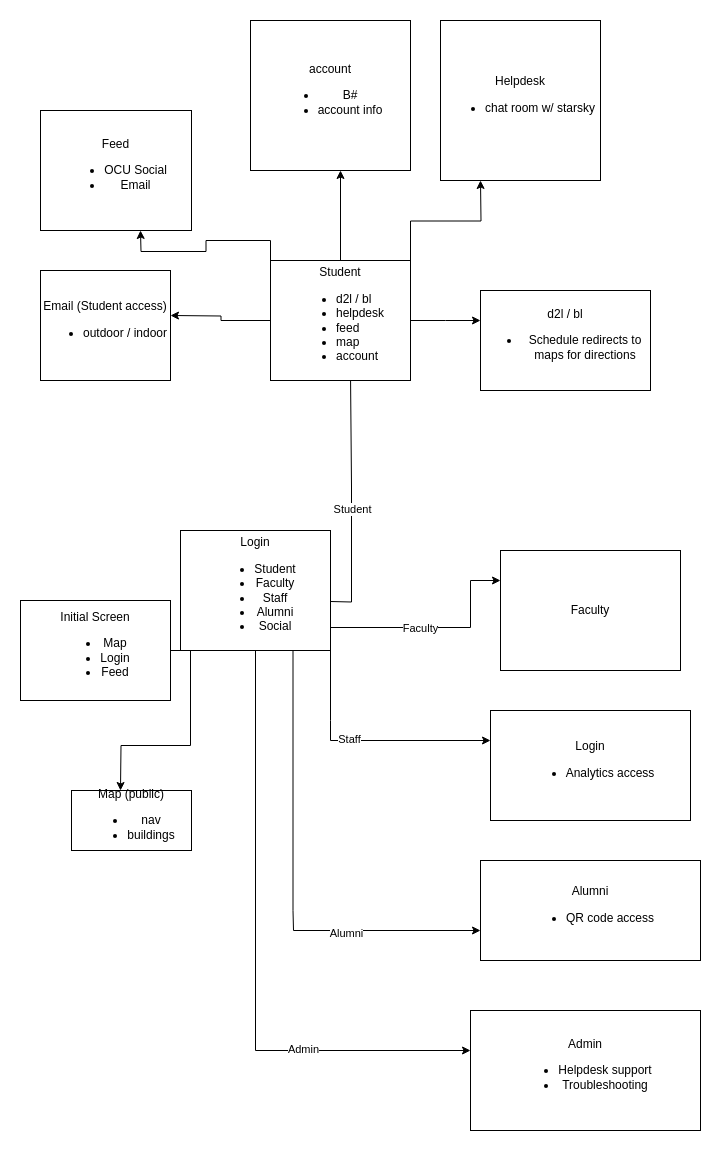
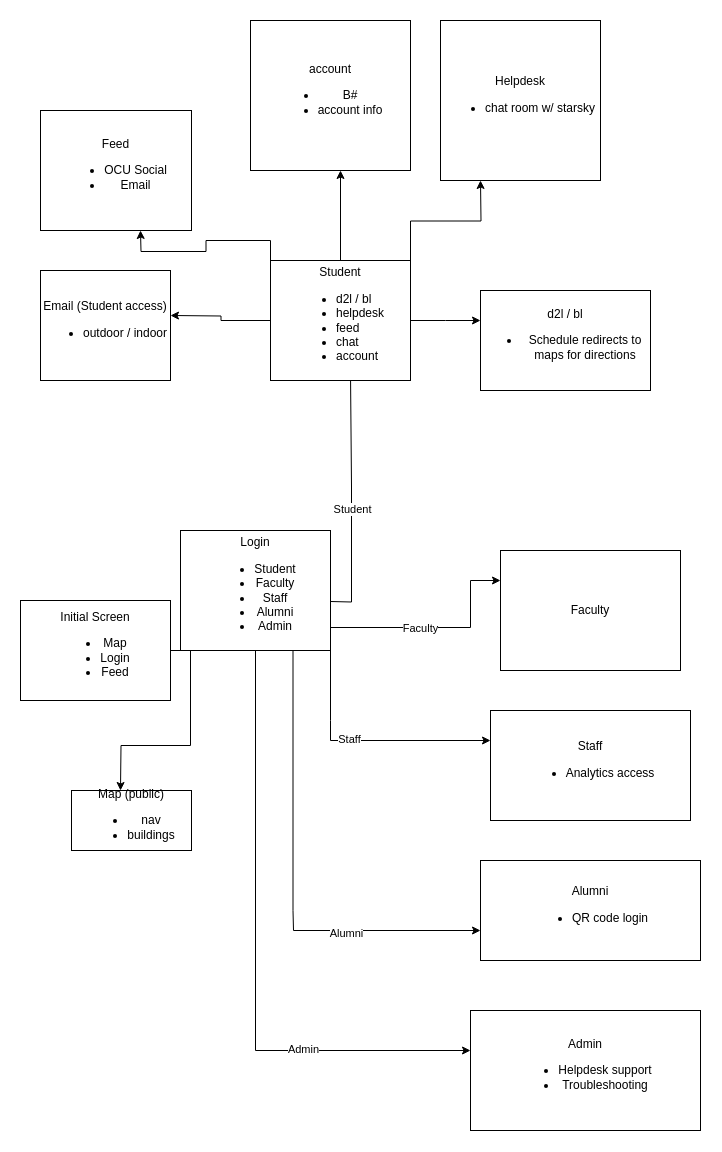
(341, 321) -> (341, 321)
(256, 591) -> (256, 591)
(591, 766) -> (591, 766)
(591, 911) -> (591, 911)
